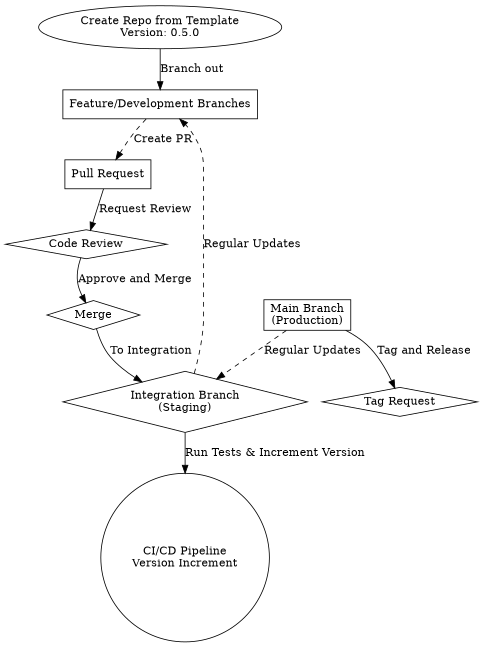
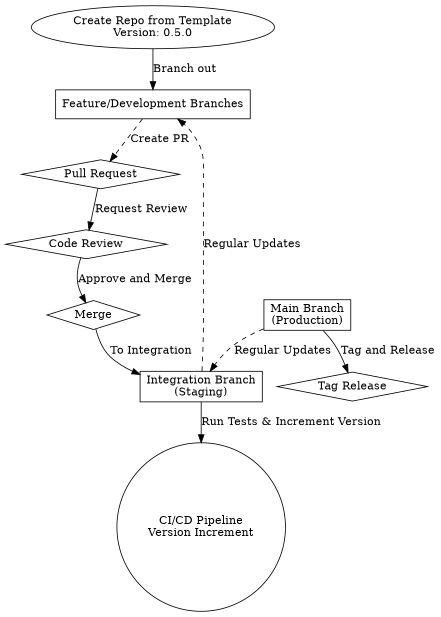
(108, 174) -> (101, 174)
(185, 402) -> (201, 387)
(400, 402) -> (352, 387)
